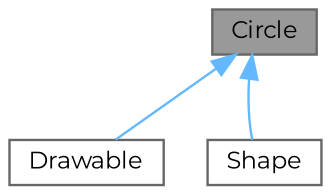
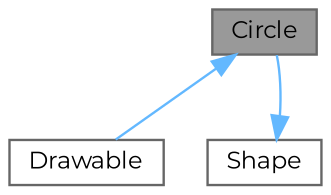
(249, 110) -> (280, 85)
